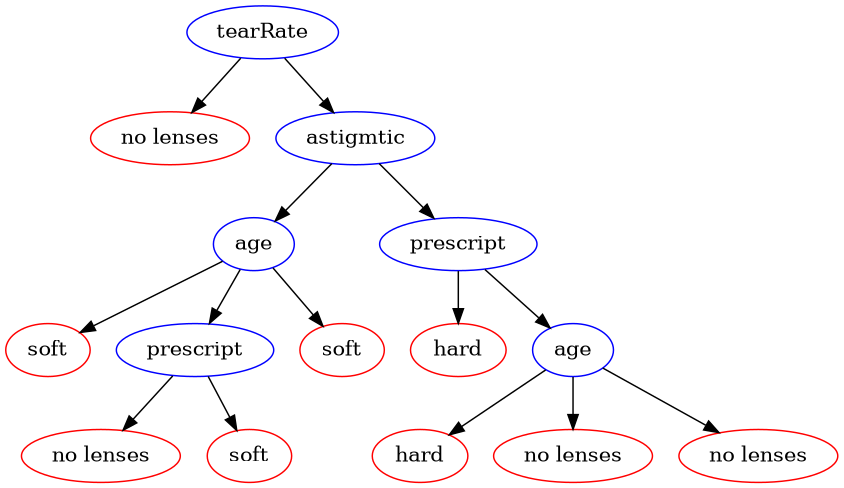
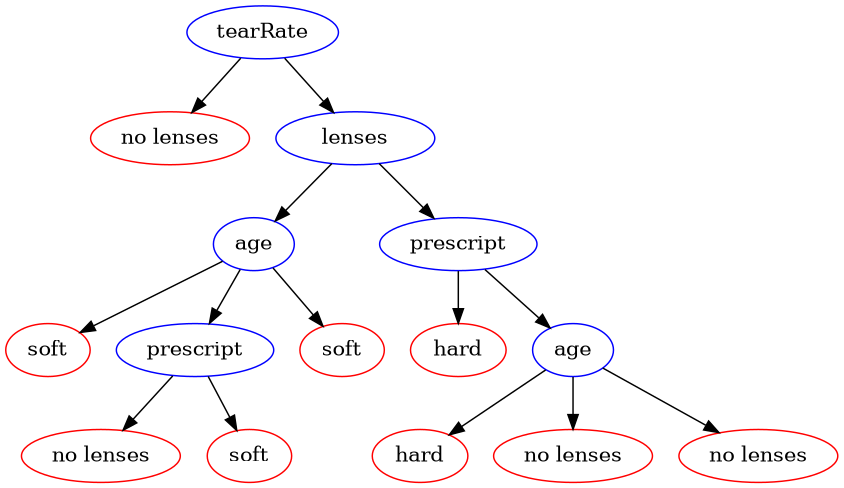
(355, 138) -> (355, 138)
